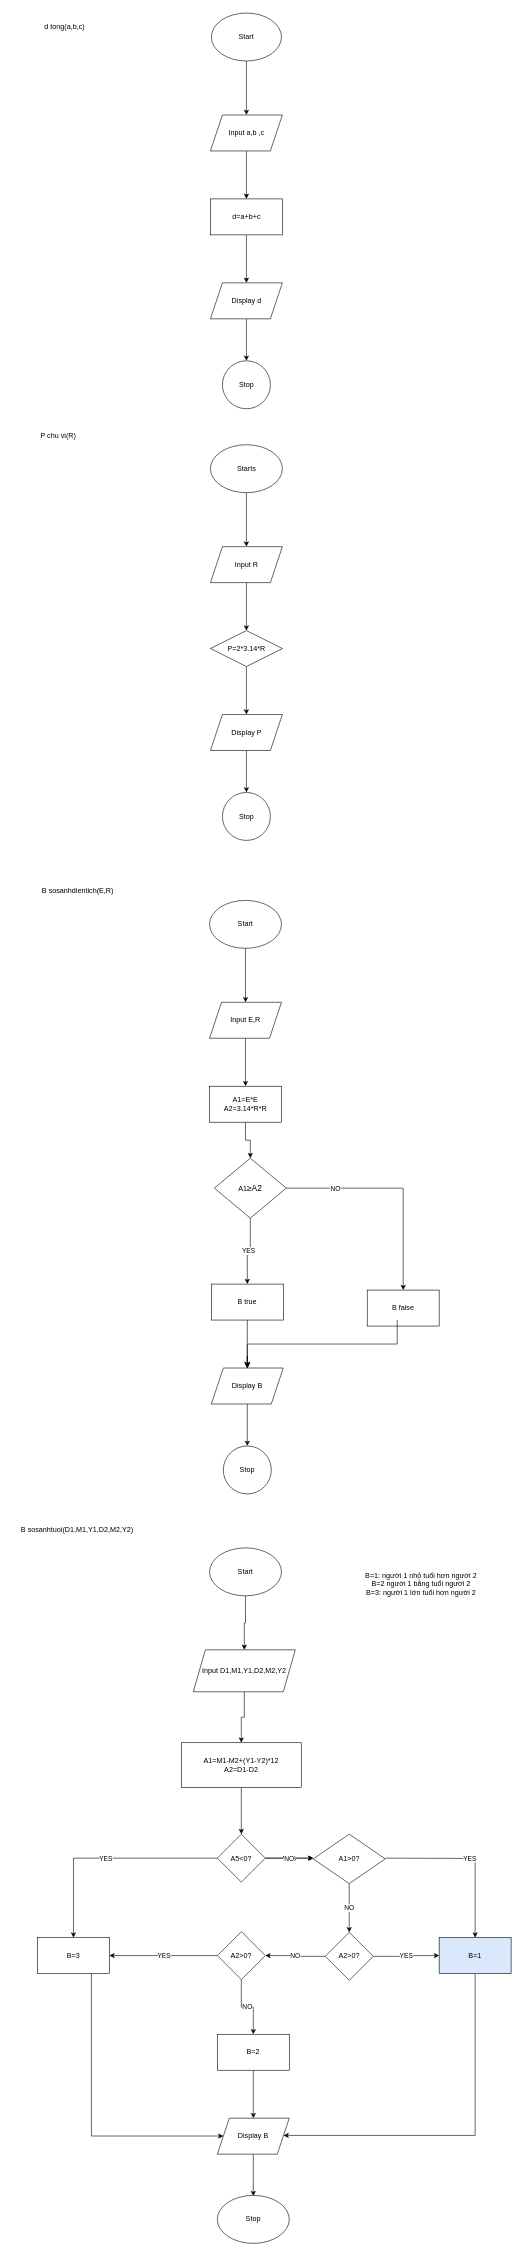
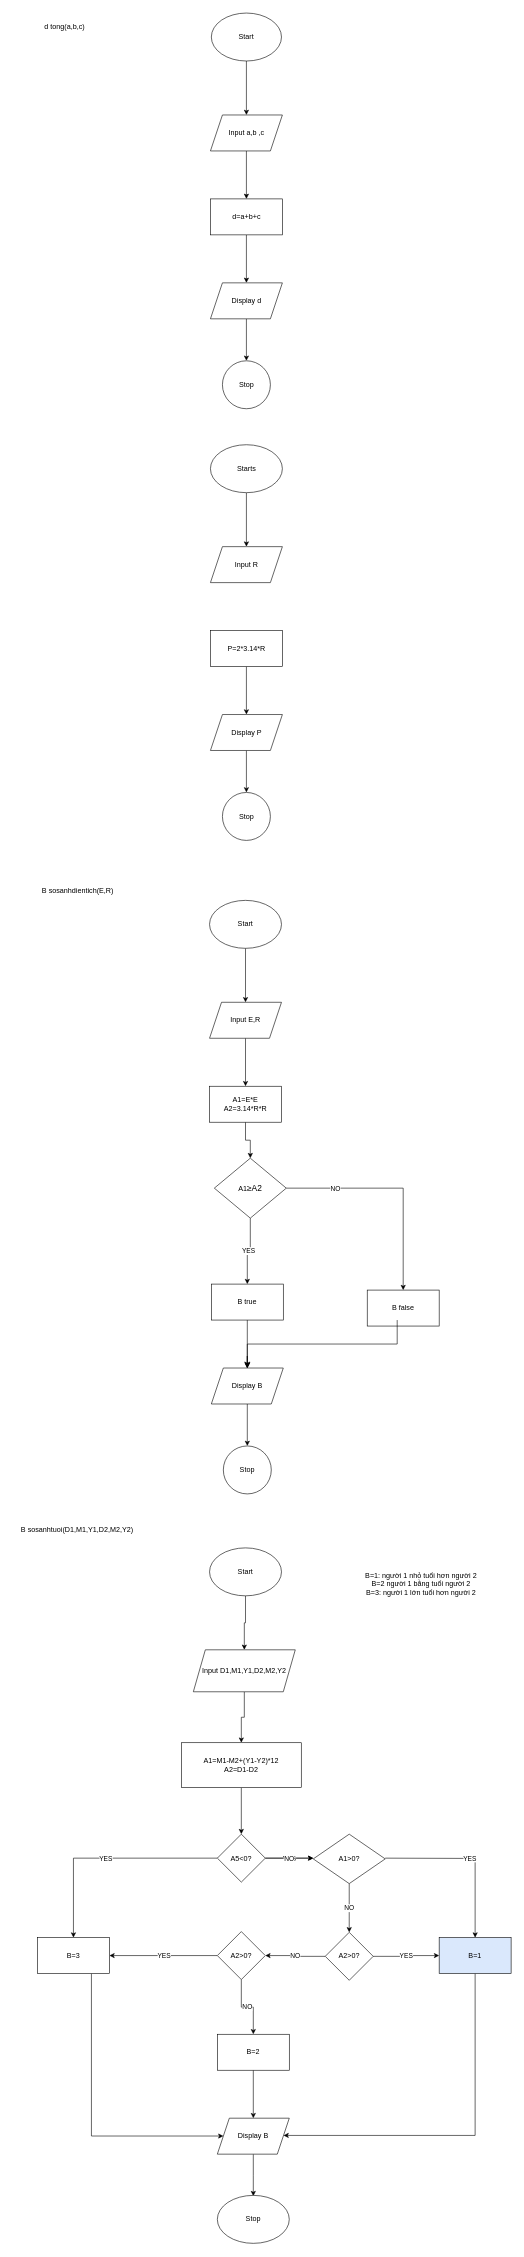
(59, 435) -> none
(247, 604) -> none
(247, 648) -> (247, 648)
